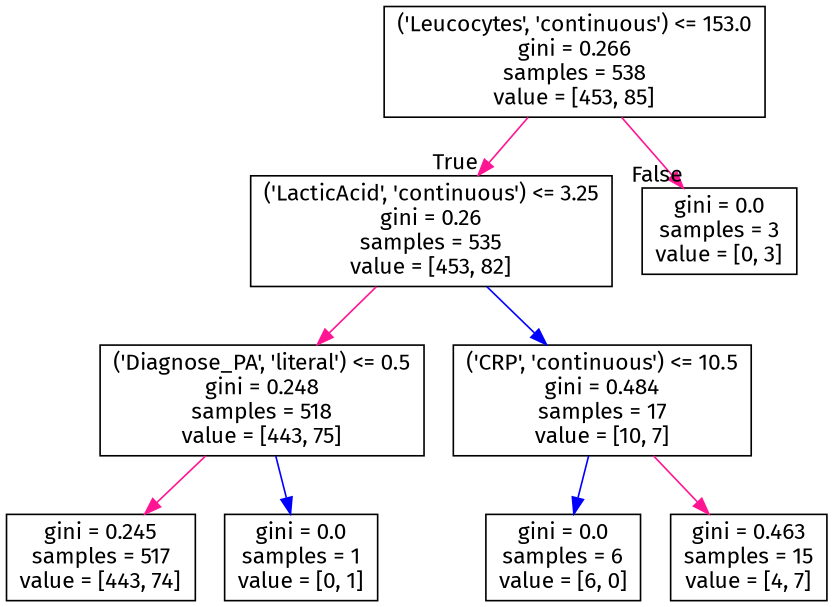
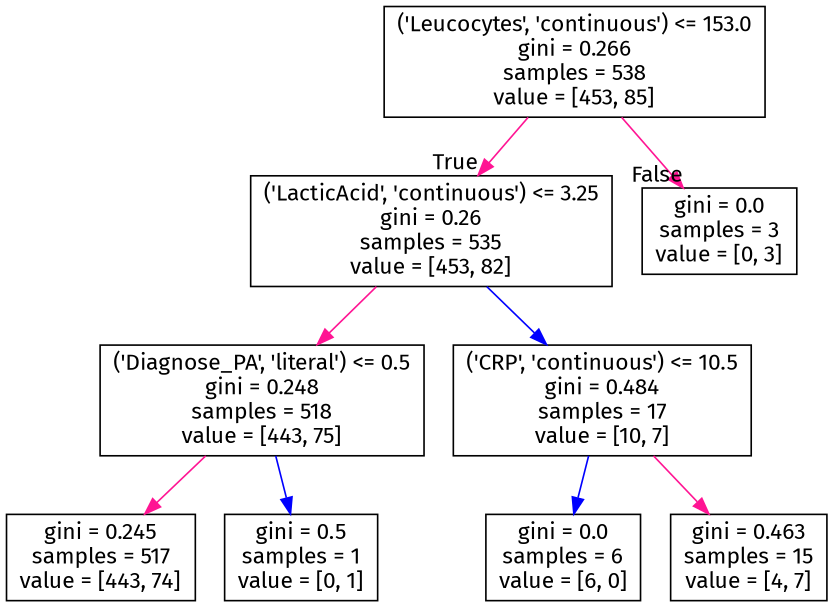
(301, 558) -> (301, 558)
